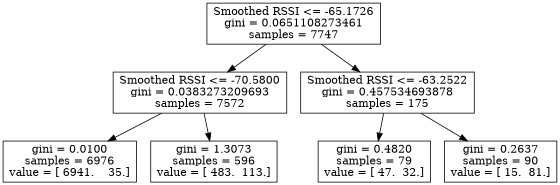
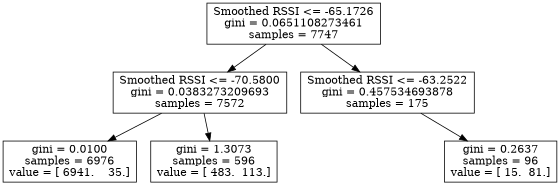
(374, 162) -> none
(501, 162) -> (501, 162)
